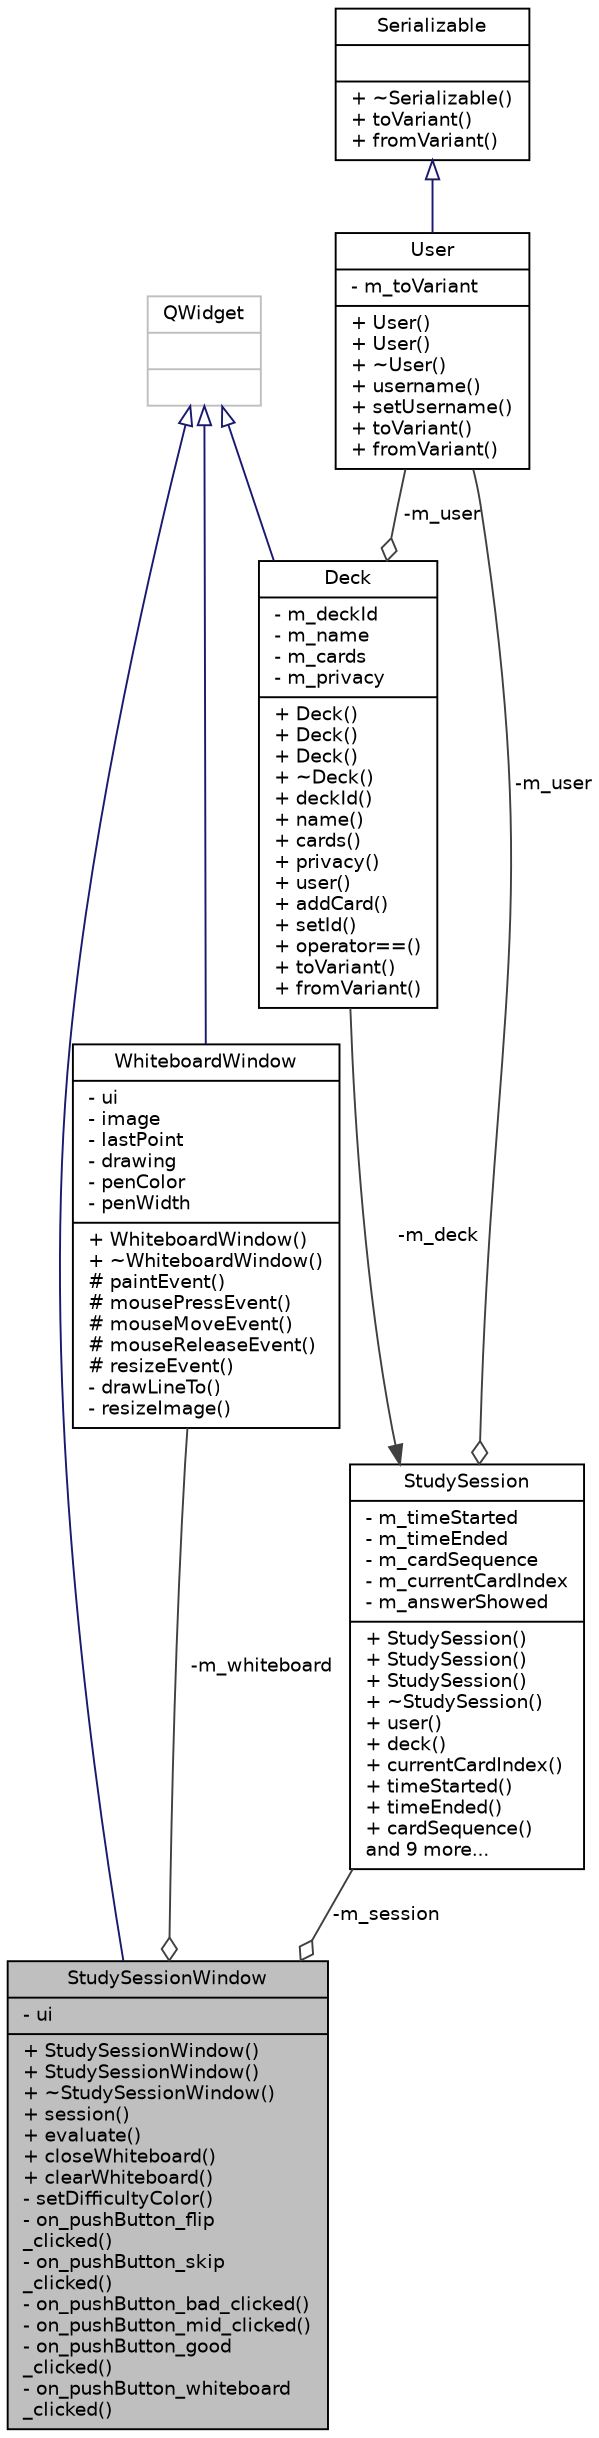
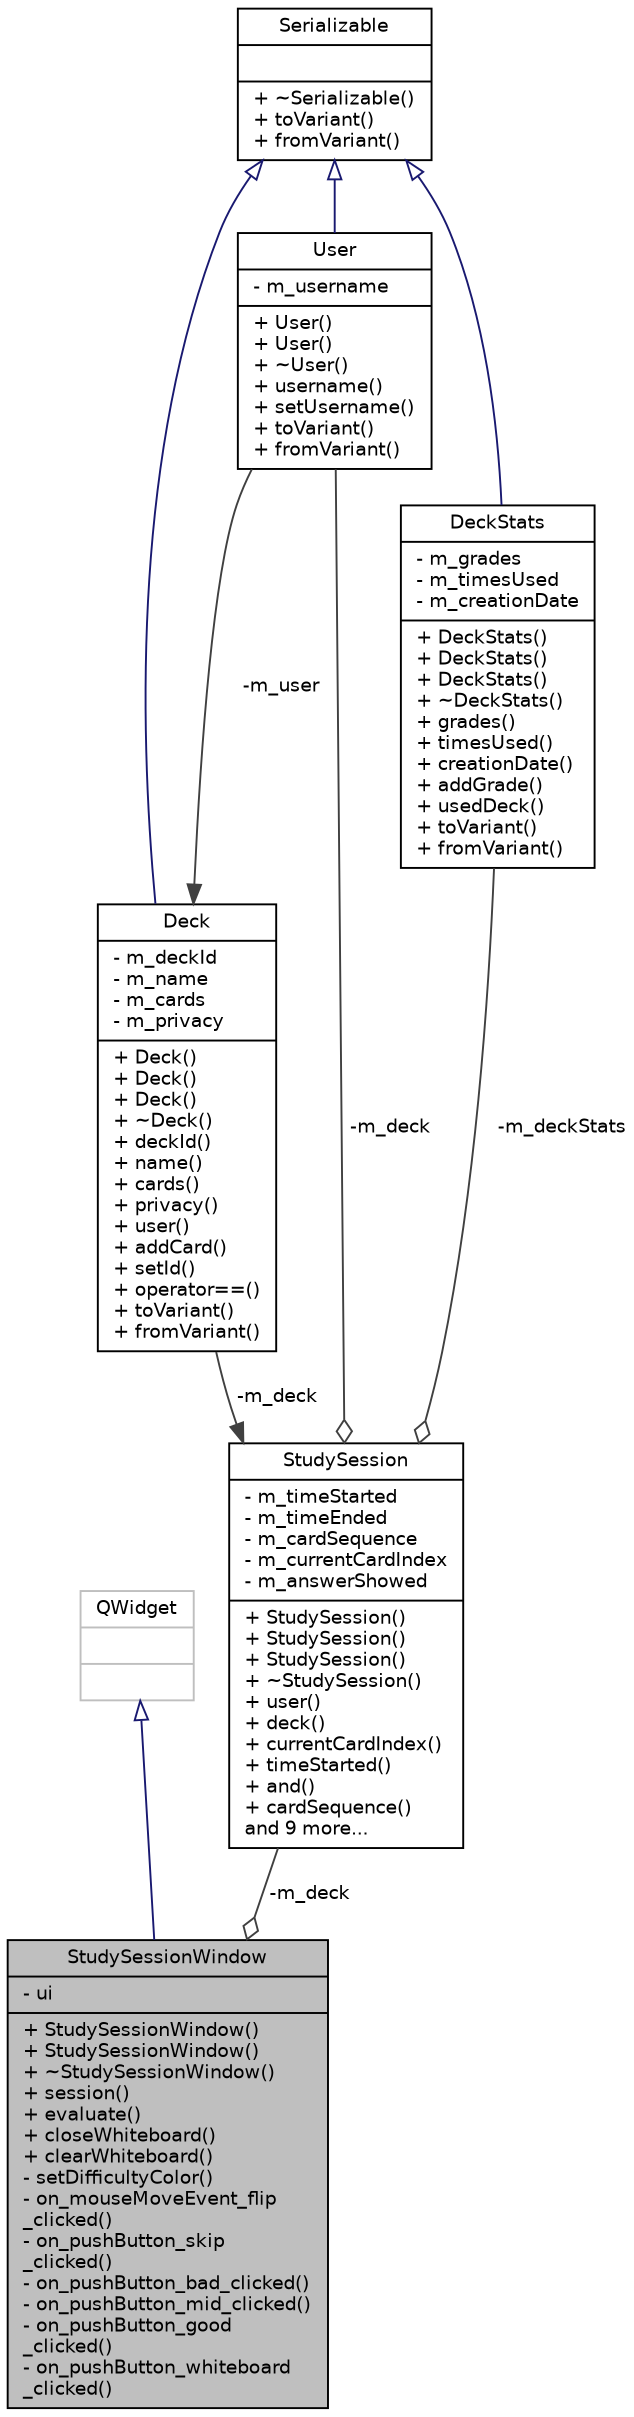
(415, 287) -> (321, 287)
(251, 493) -> (154, 532)
(398, 504) -> (209, 674)
none -> (498, 687)
(550, 784) -> (388, 1128)
(206, 1236) -> none
(434, 1808) -> (280, 1787)
(384, 1915) -> (308, 1894)
(119, 2220) -> (151, 2199)
